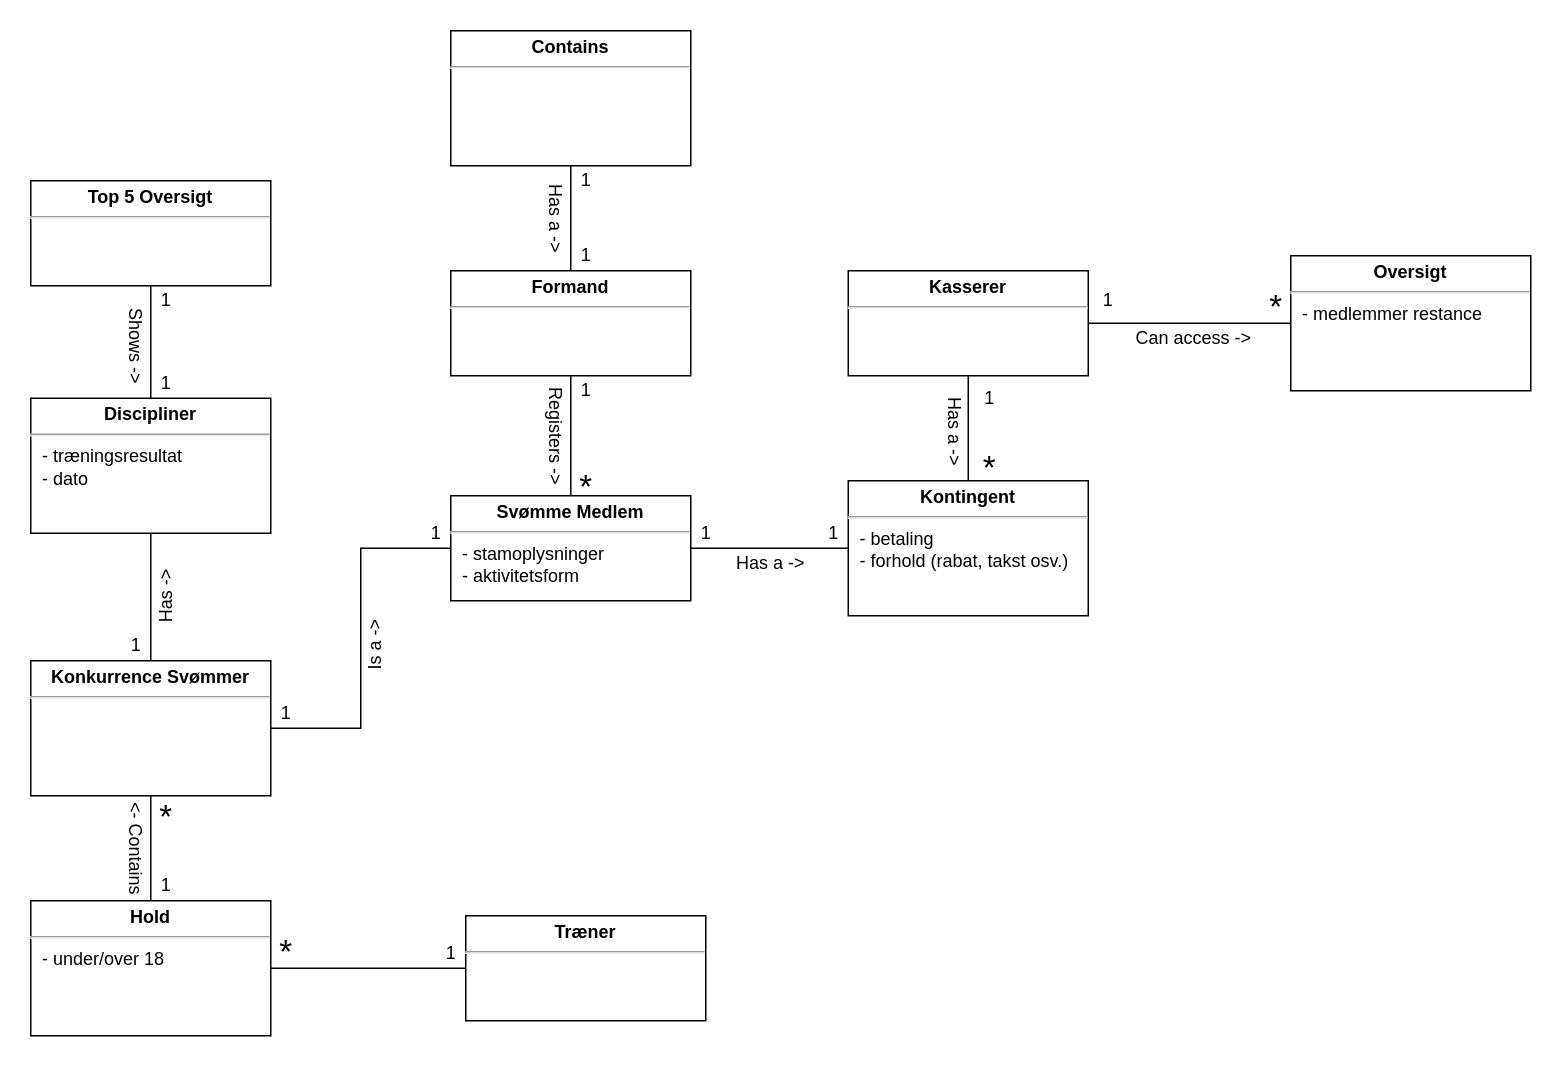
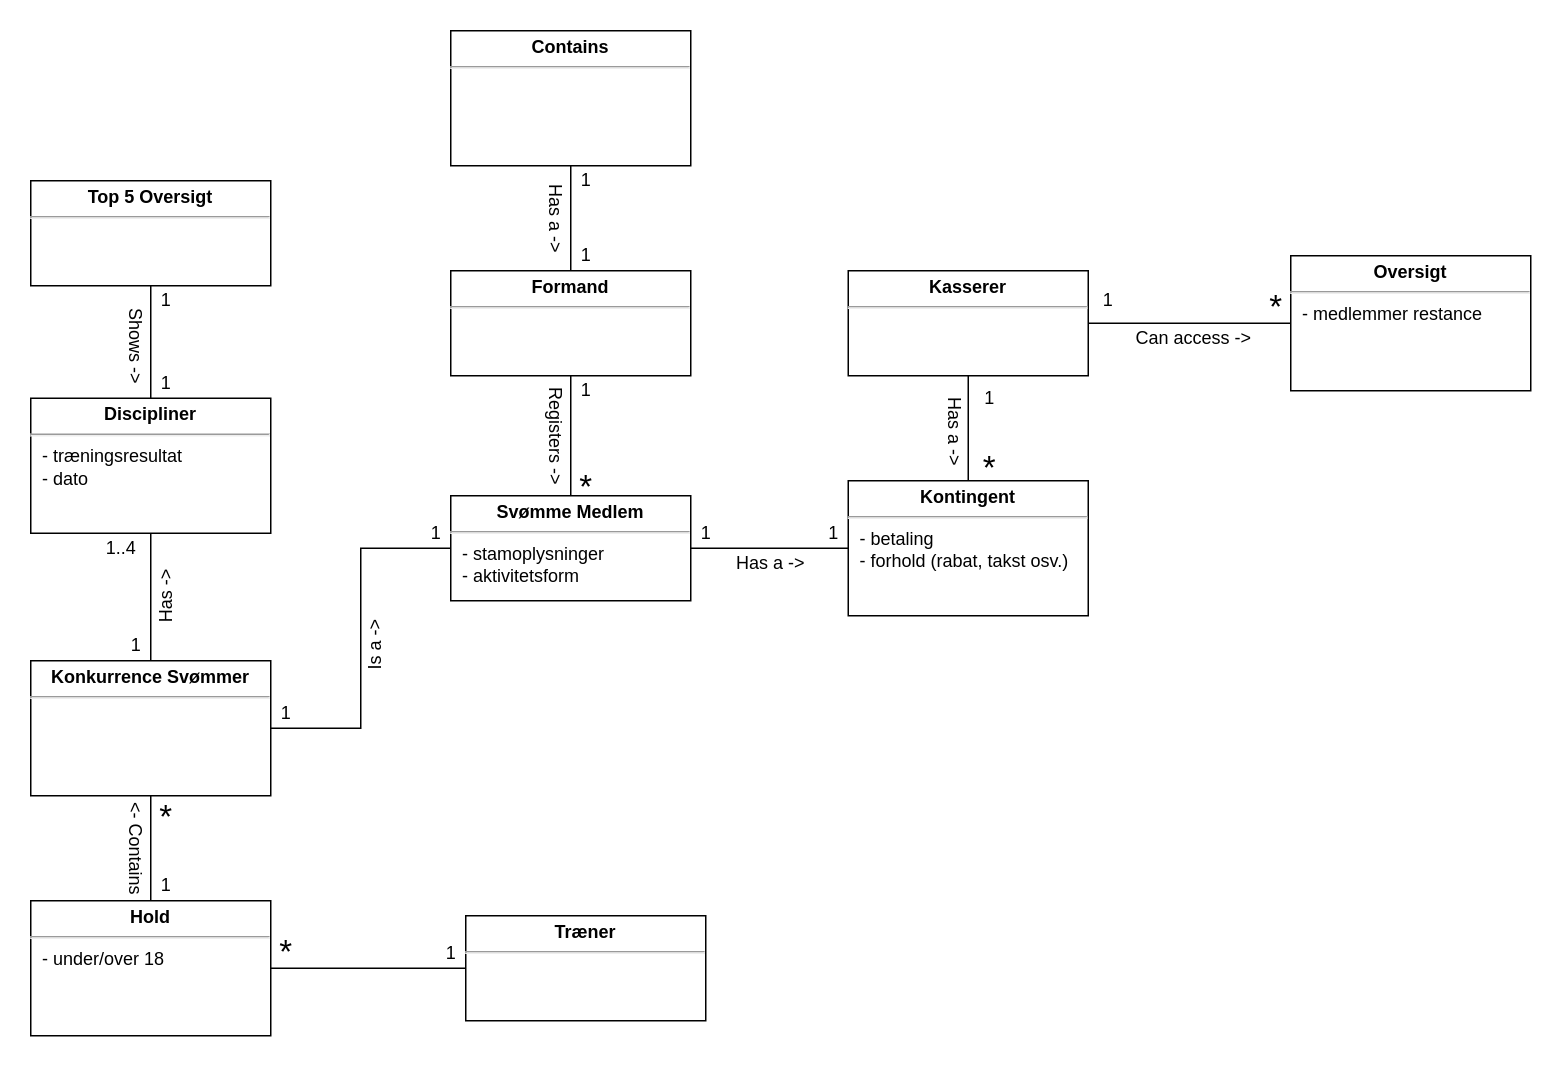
none -> (121, 548)
